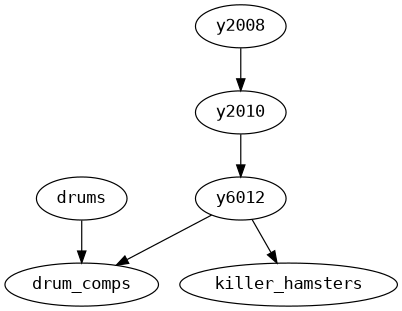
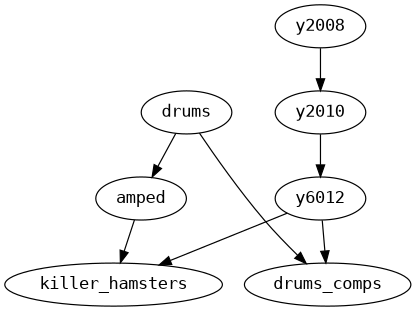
none -> (141, 199)
(82, 285) -> (328, 285)
